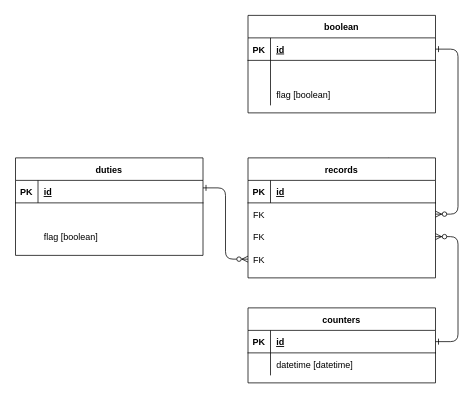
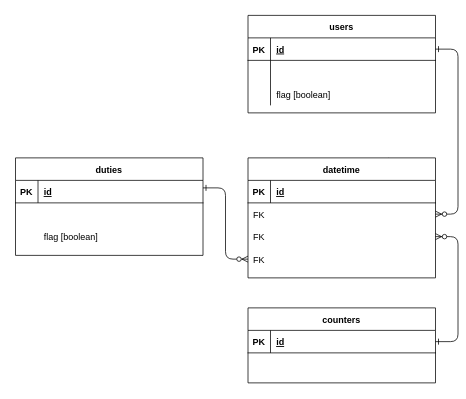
(341, 27) -> (341, 27)
(341, 170) -> (341, 170)
(353, 364) -> none
